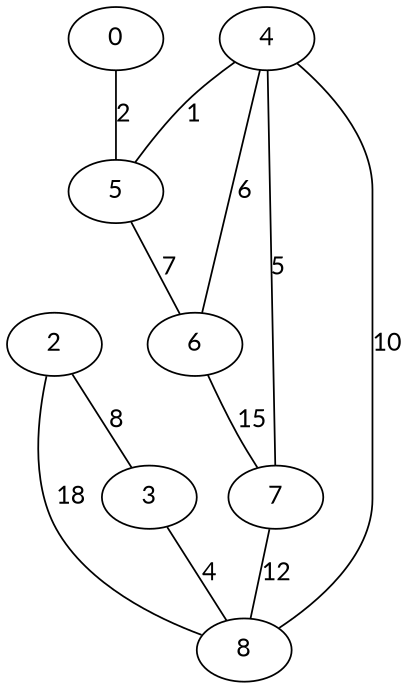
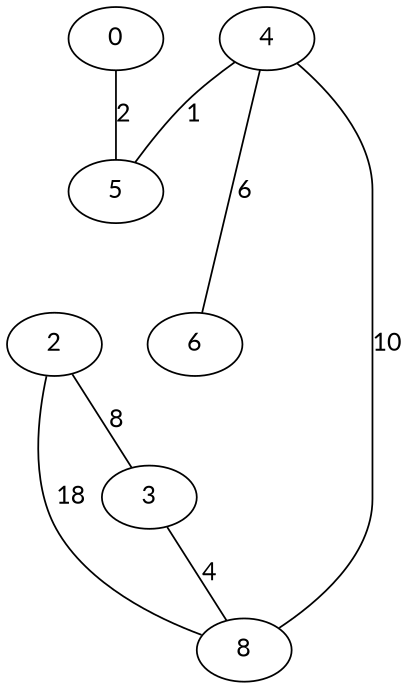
(156, 268) -> none
(276, 497) -> none
